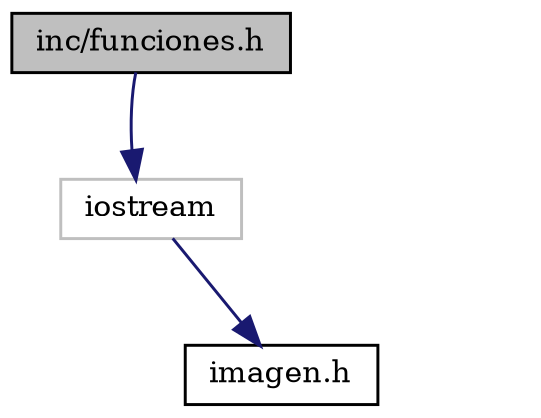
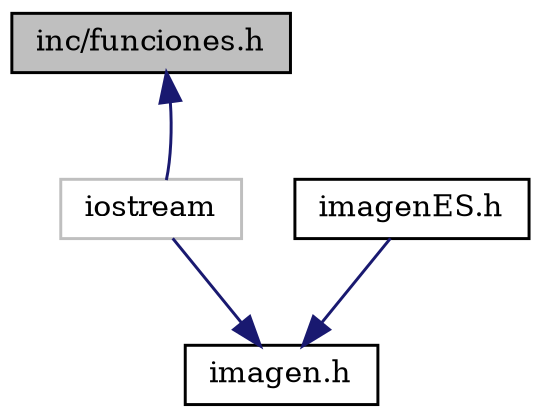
(131, 111) -> (171, 141)
none -> (412, 209)
